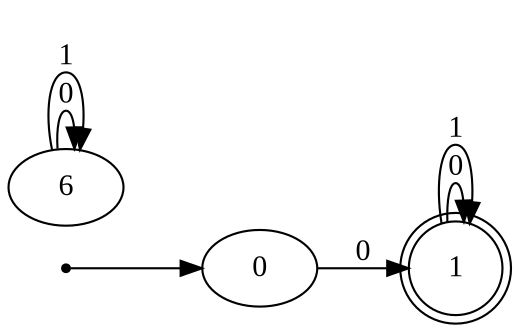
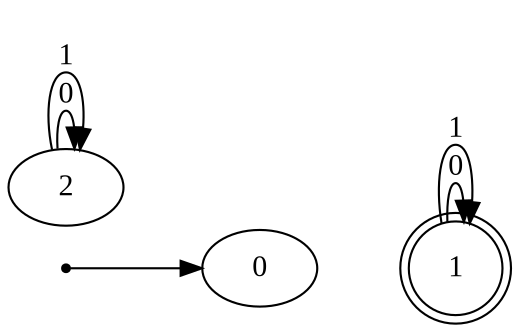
(66, 187) -> (66, 187)
(352, 268) -> none
